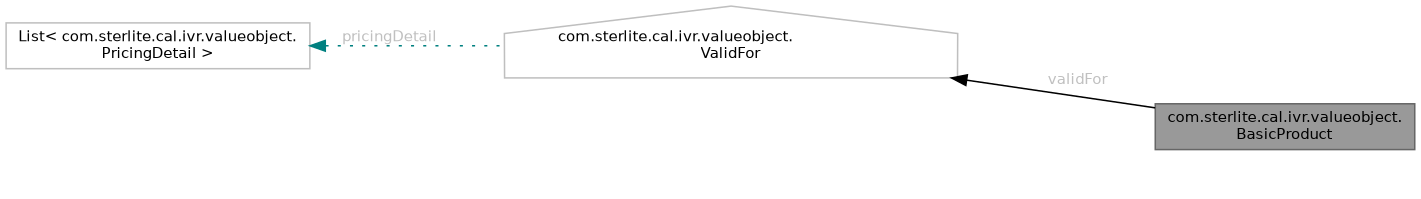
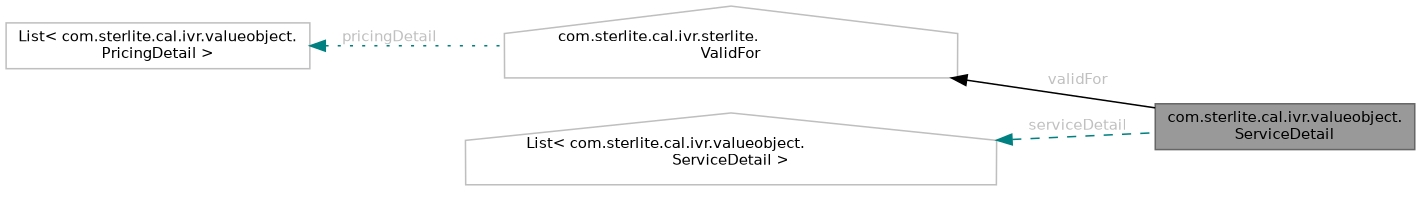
(731, 46) -> (731, 46)
(1285, 127) -> (1285, 127)
none -> (731, 153)
